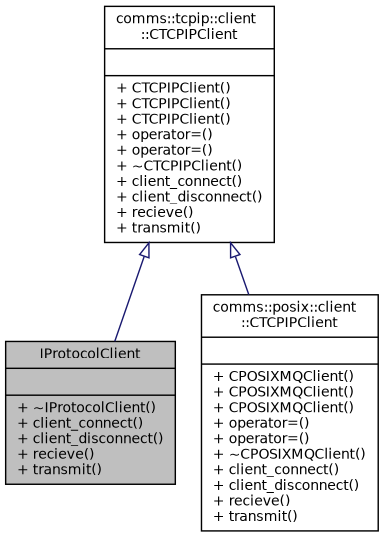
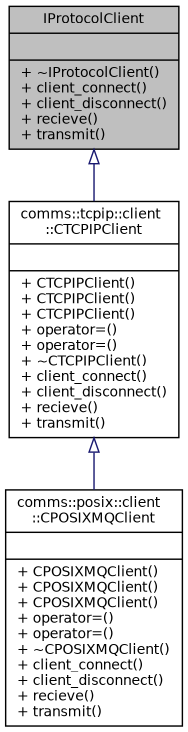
(130, 299) -> (94, 183)
(290, 323) -> (94, 518)
